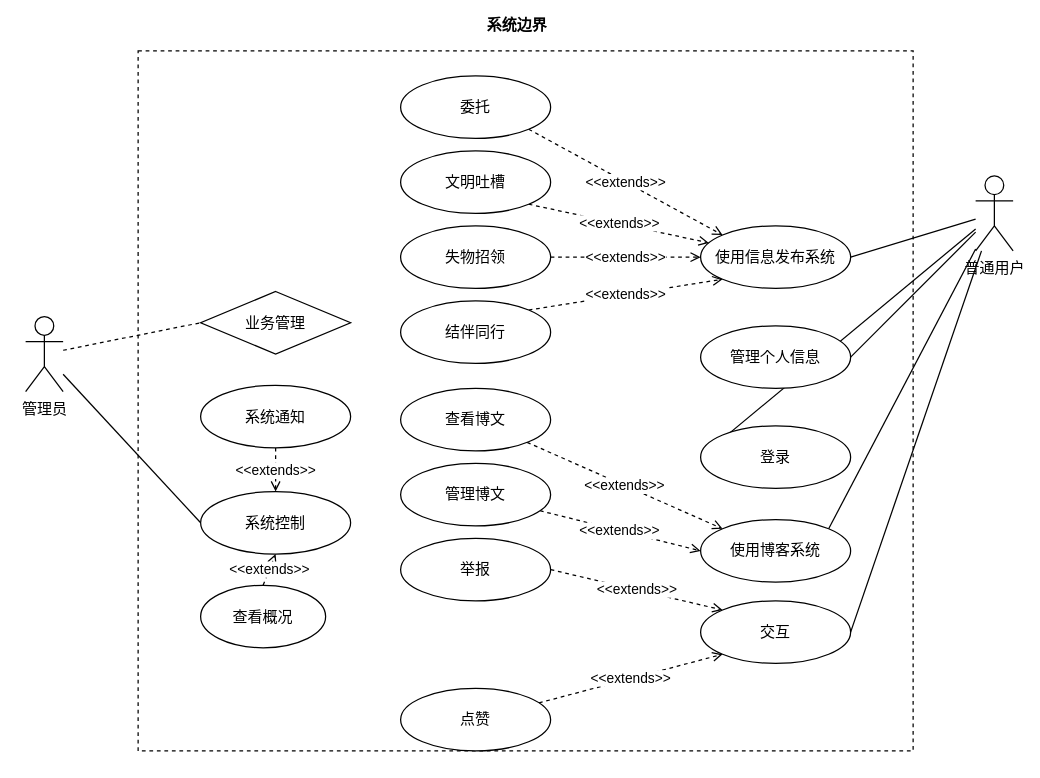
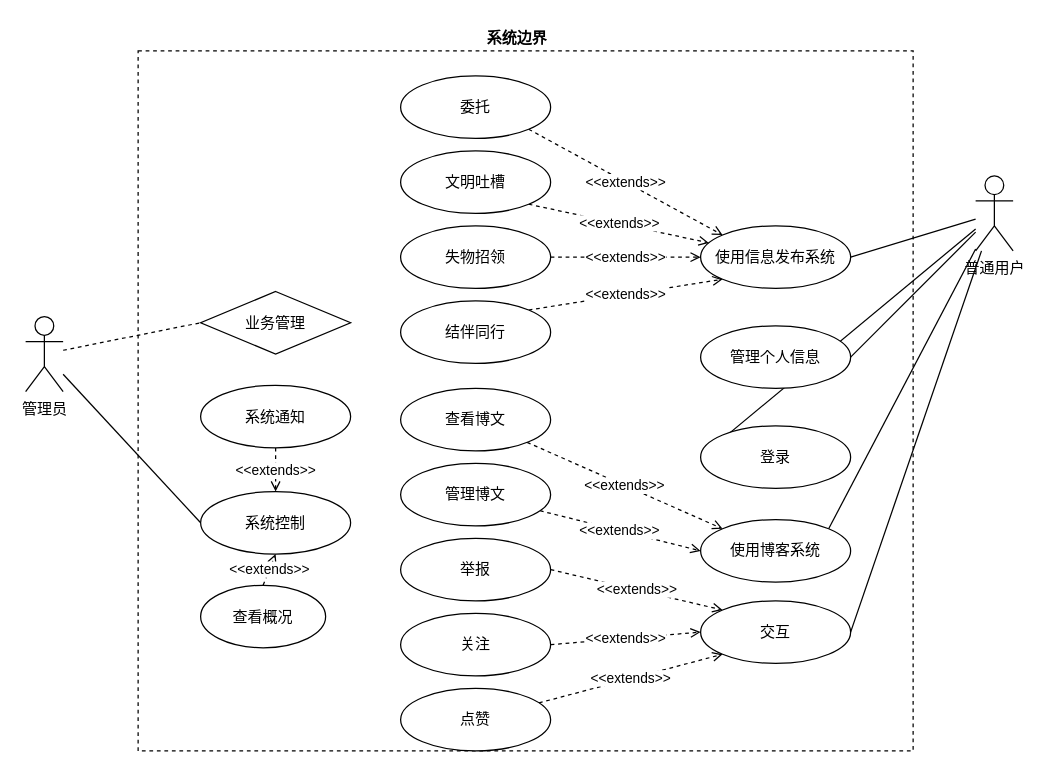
(518, 26) -> (518, 38)
none -> (624, 638)
none -> (476, 644)
